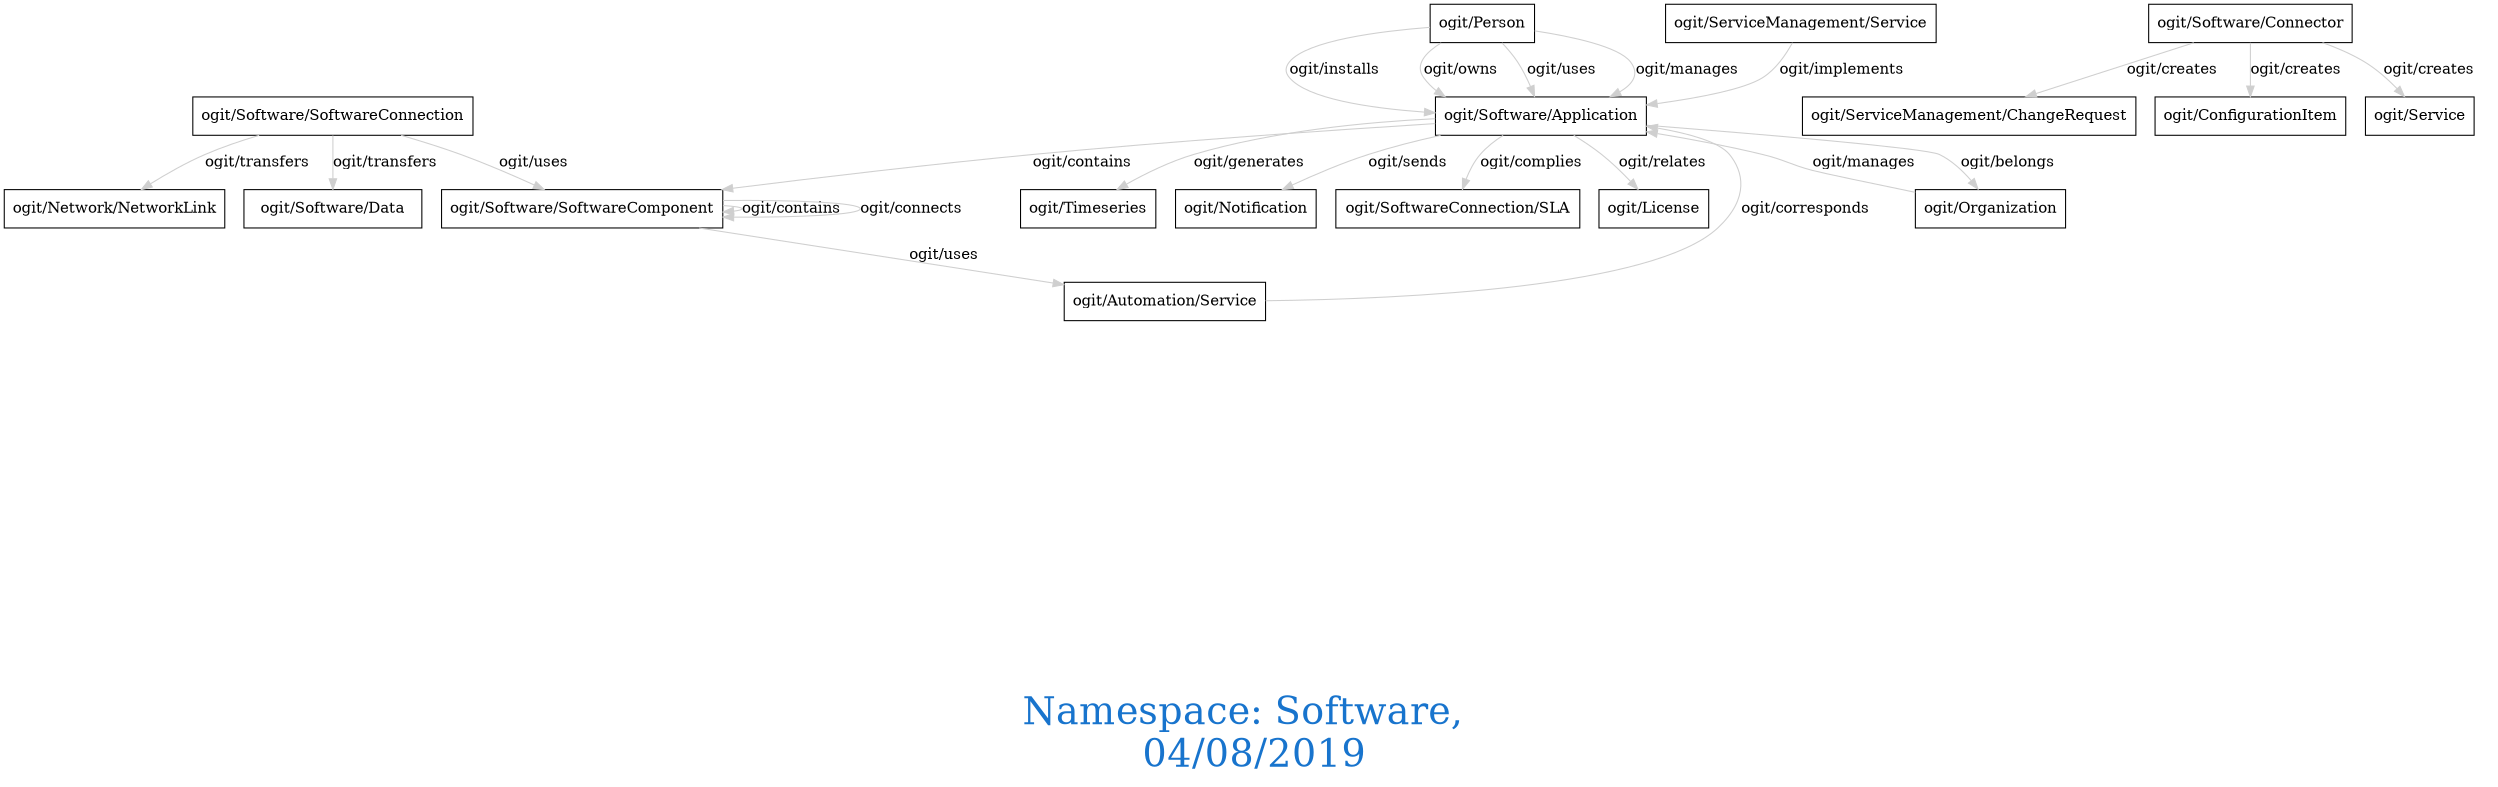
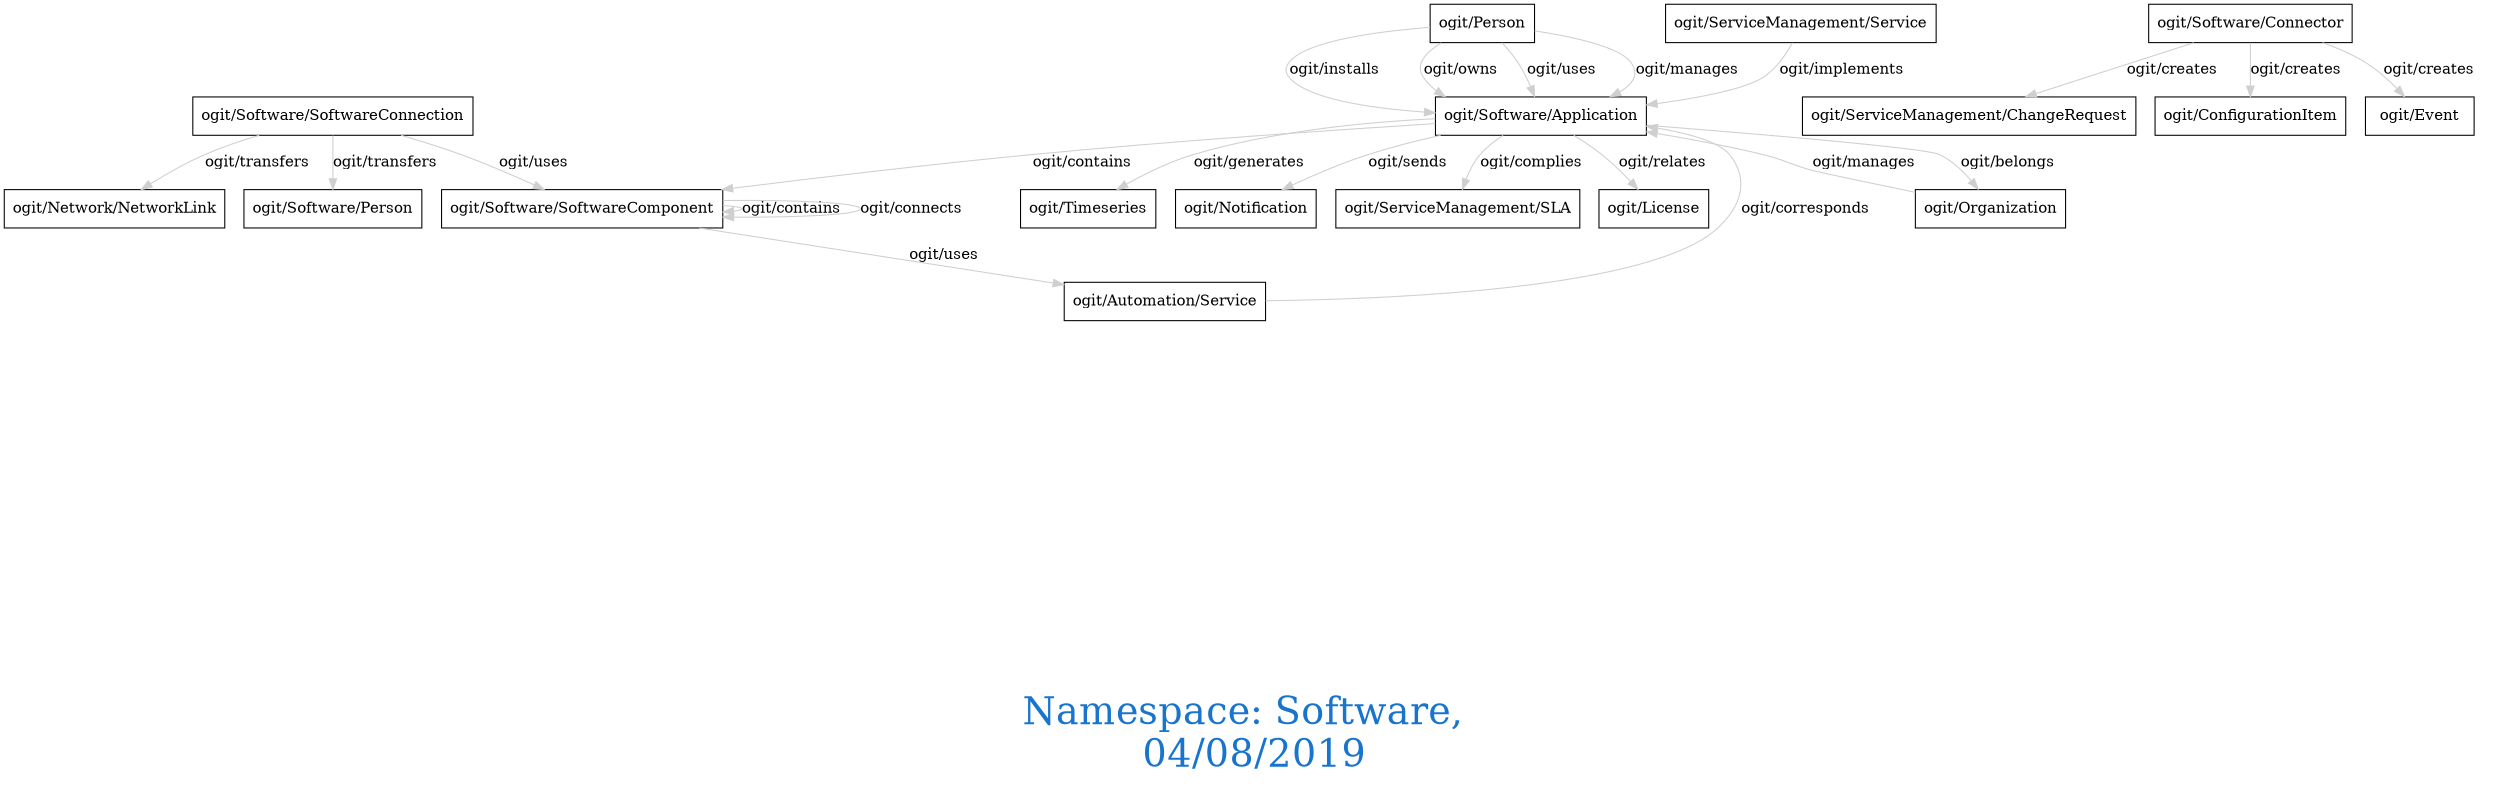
(2420, 116) -> (2420, 116)
(333, 209) -> (333, 209)
(1458, 209) -> (1458, 209)
